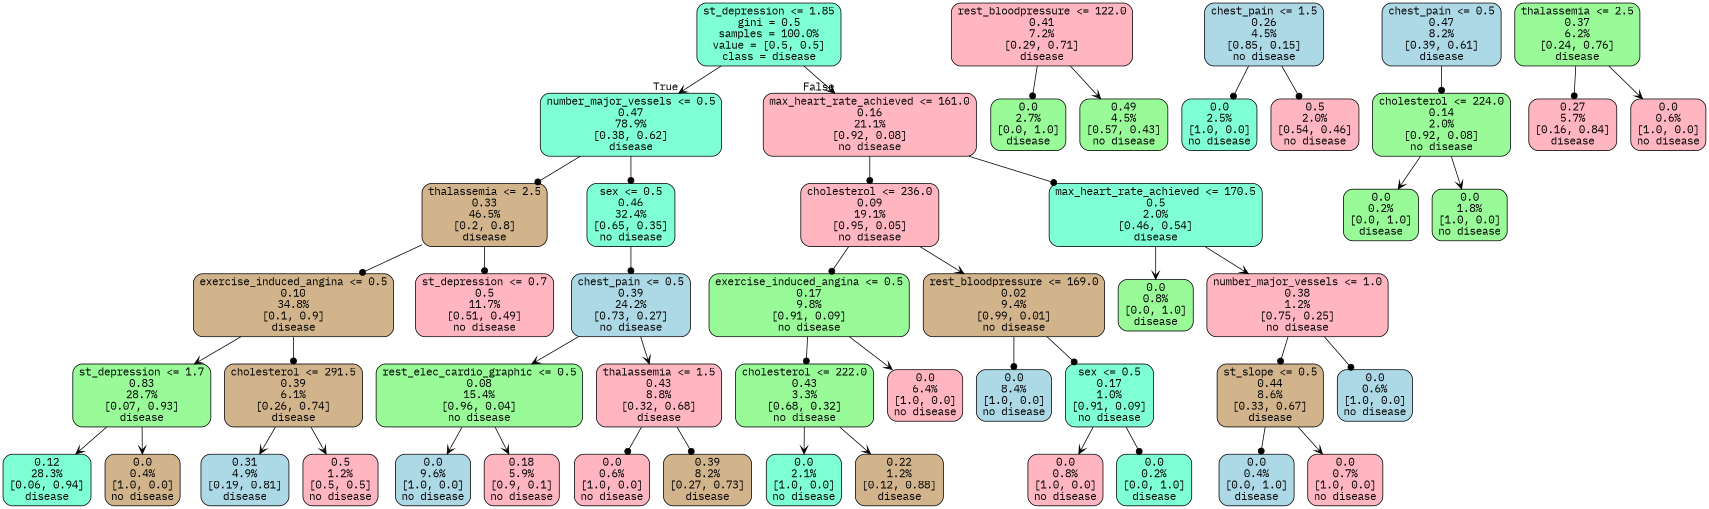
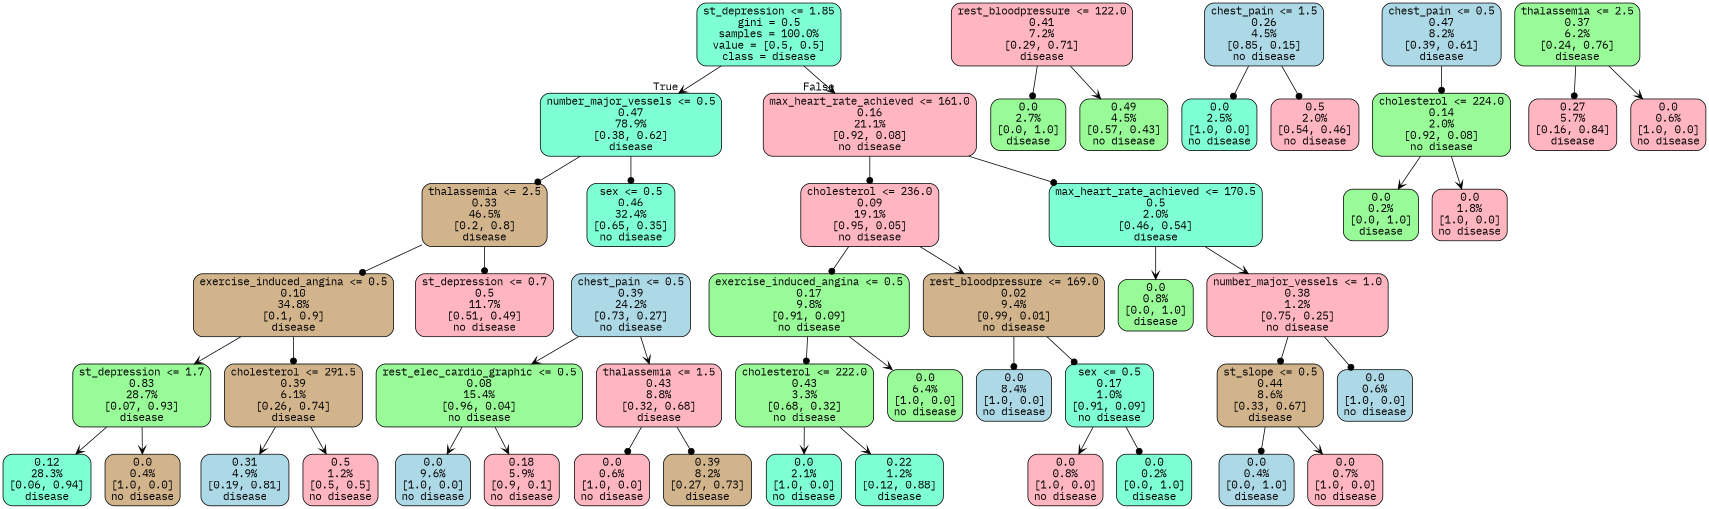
(1470, 215) -> (1470, 215)
(631, 257) -> none
(925, 395) -> (925, 395)
(899, 480) -> (899, 480)
